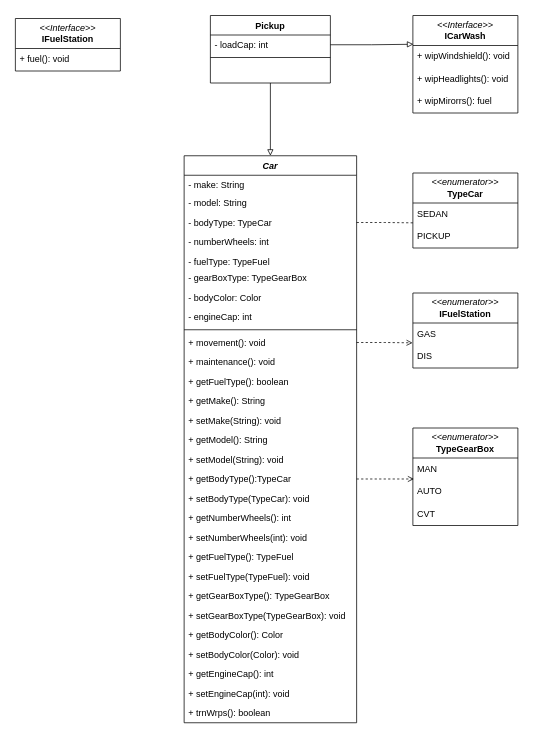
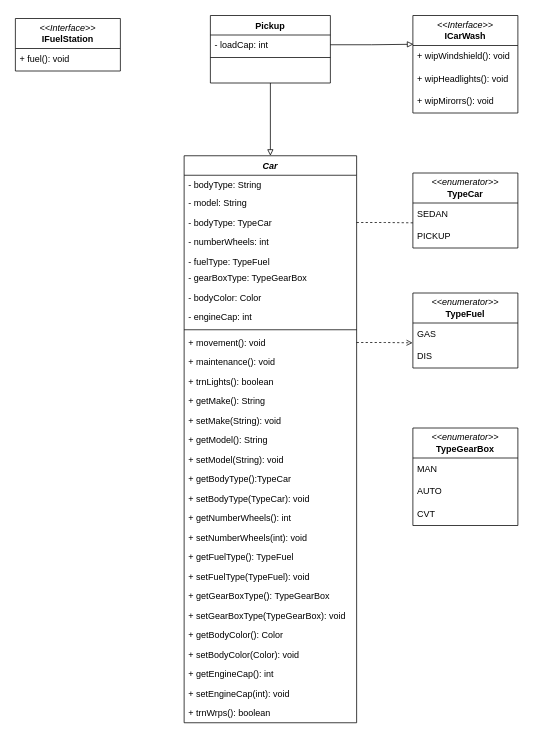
(461, 102) -> (461, 102)
(219, 185) -> (229, 185)
(465, 308) -> (465, 308)
(243, 382) -> (238, 382)
(385, 479) -> none
